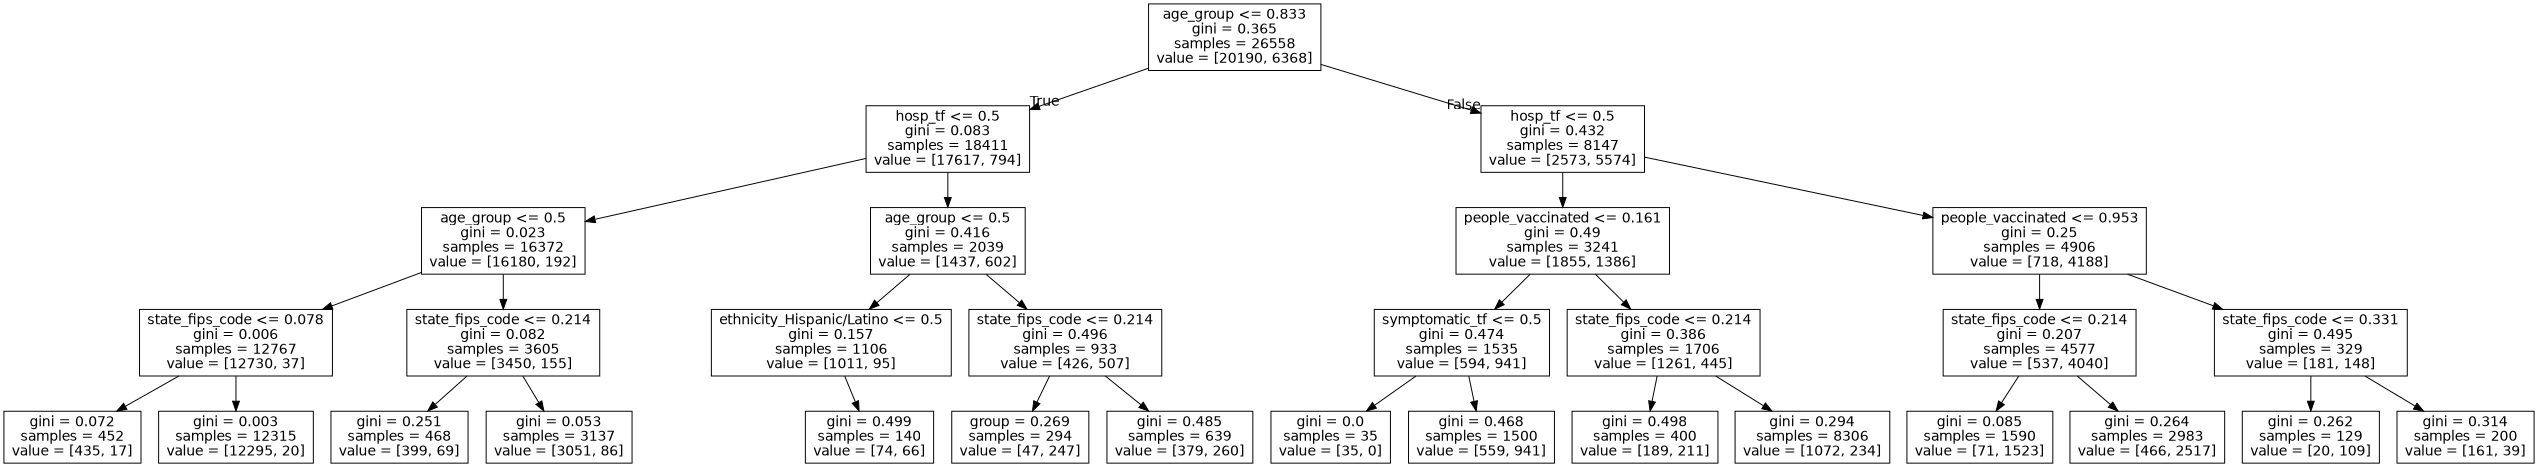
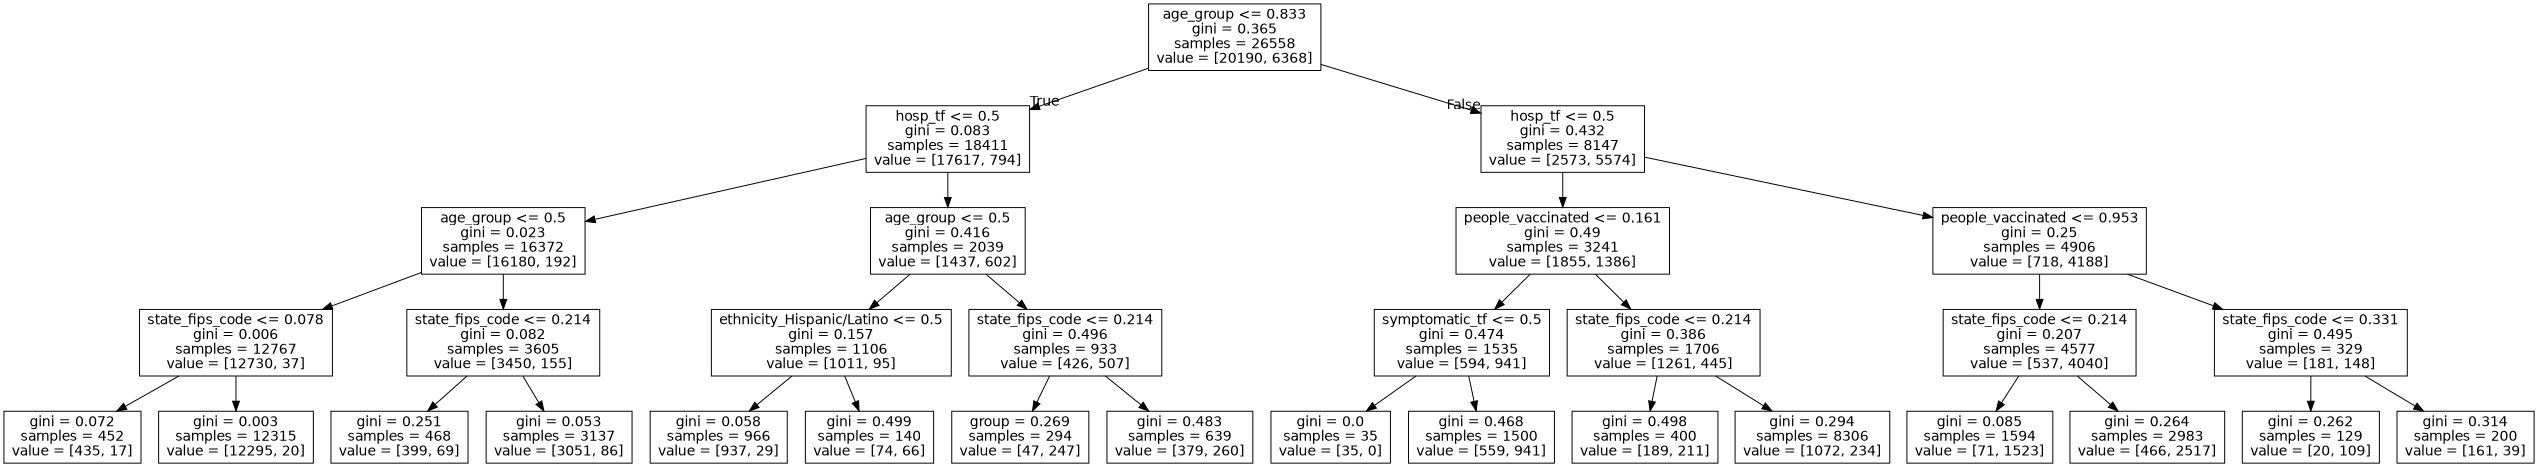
none -> (719, 437)
(1180, 437) -> (1180, 437)
(1980, 437) -> (1980, 437)
